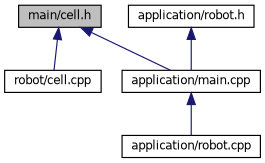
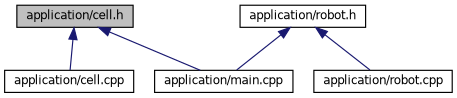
(60, 16) -> (75, 16)
(53, 81) -> (69, 81)
(191, 120) -> (347, 52)
